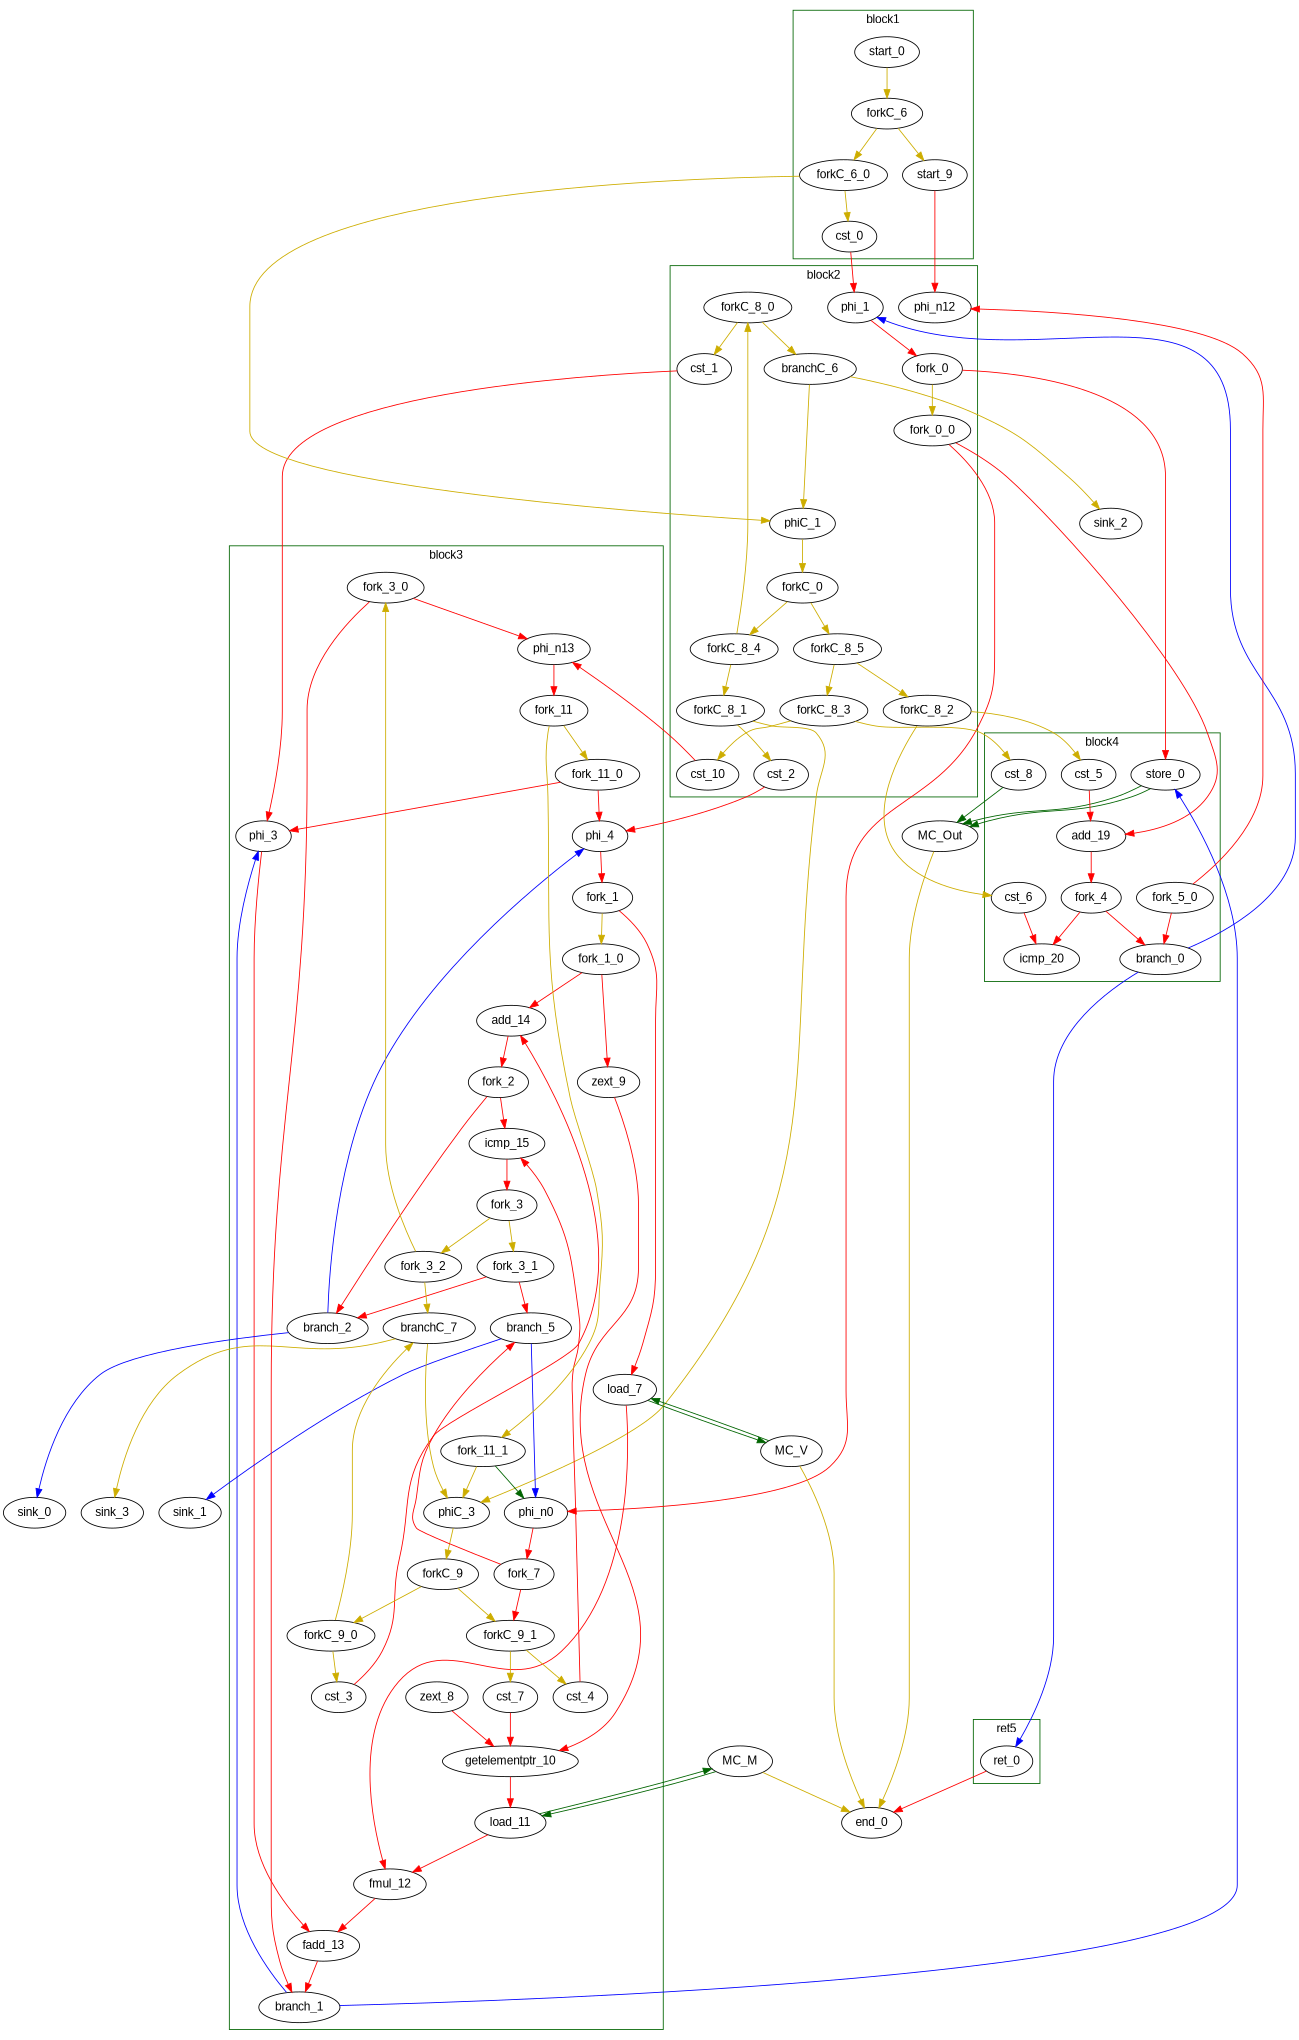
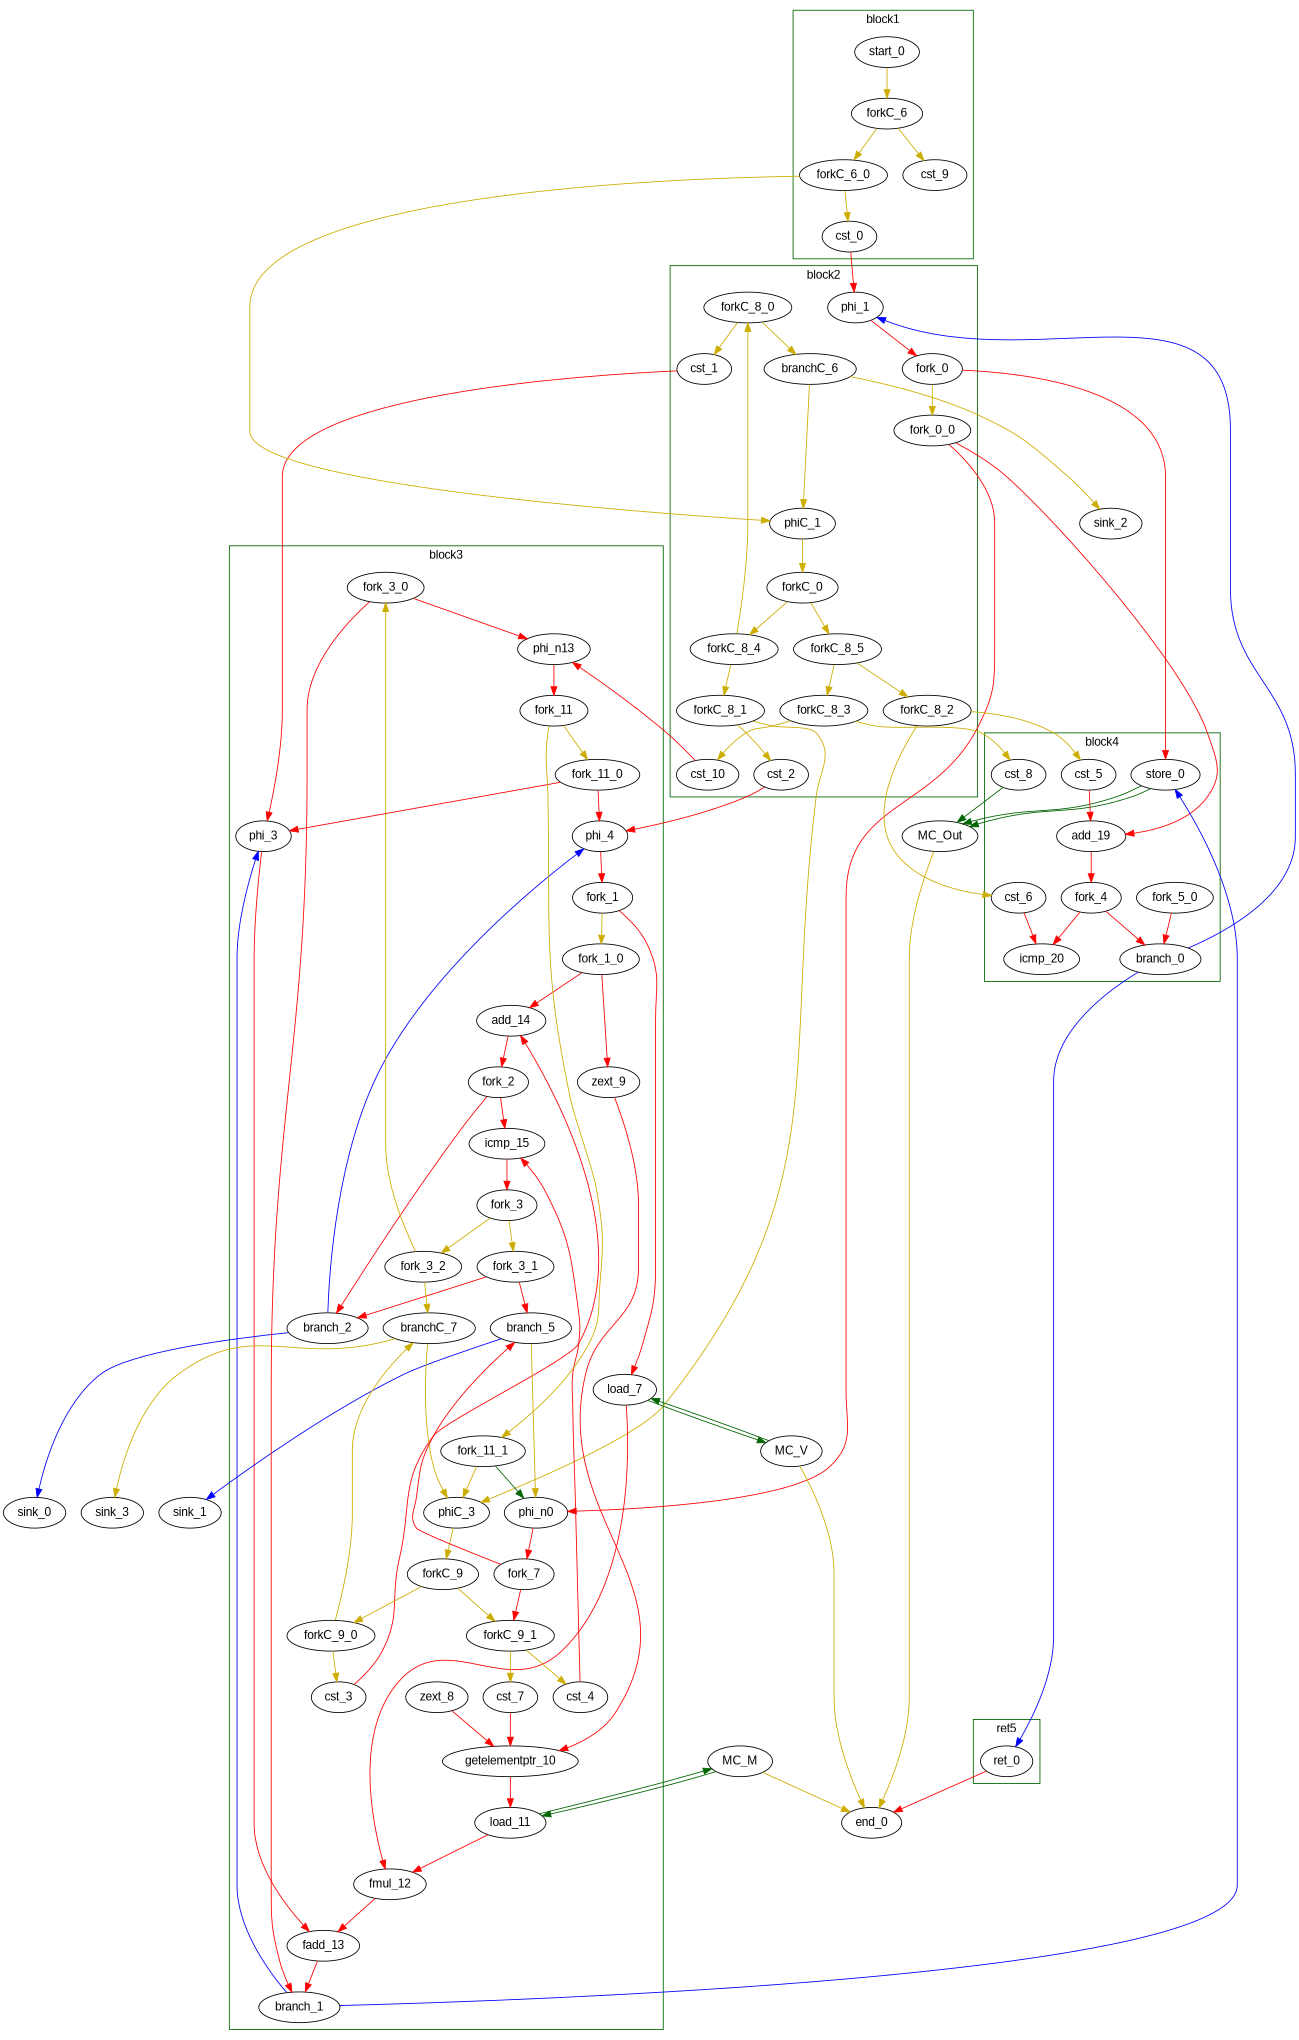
(935, 175) -> (935, 175)
(935, 308) -> none
(533, 1420) -> (533, 1420)
